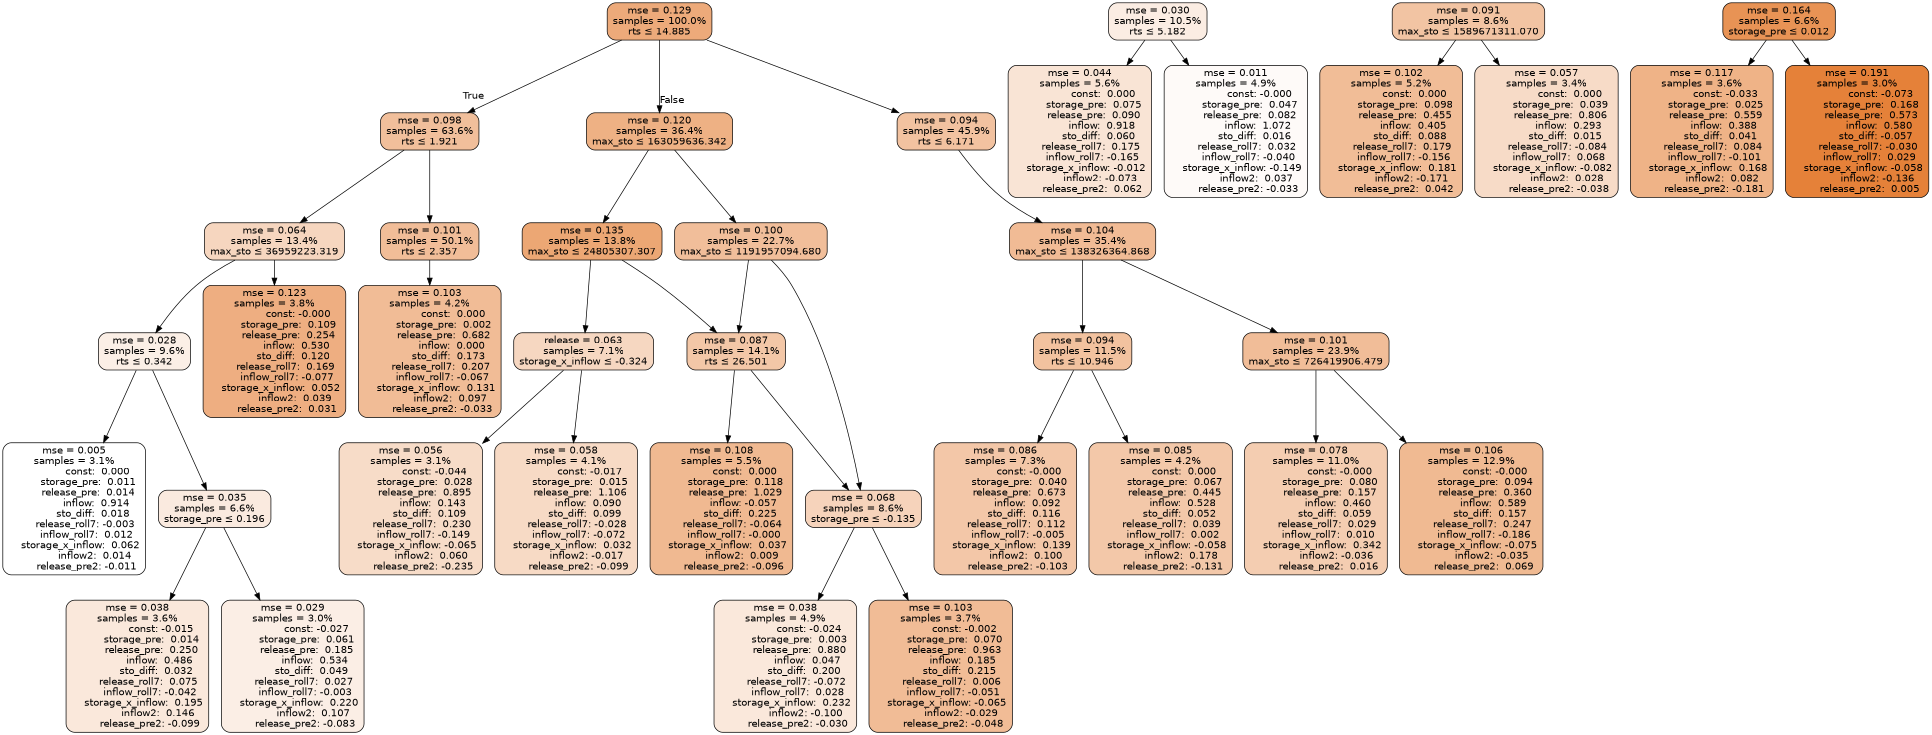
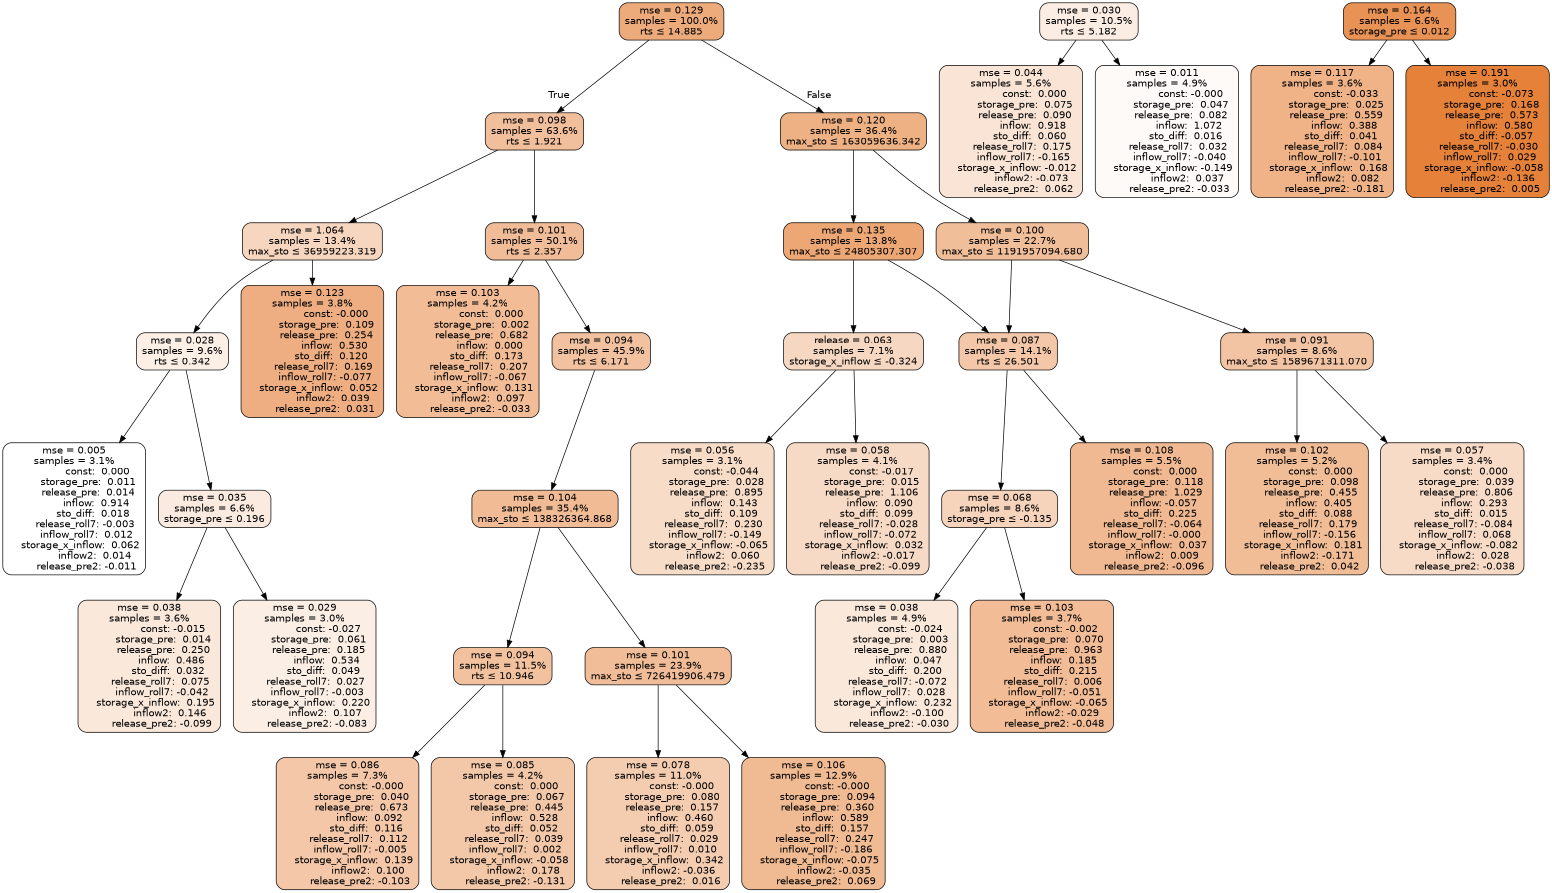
(800, 75) -> (566, 293)
(274, 241) -> (312, 241)
(828, 366) -> (1151, 295)
